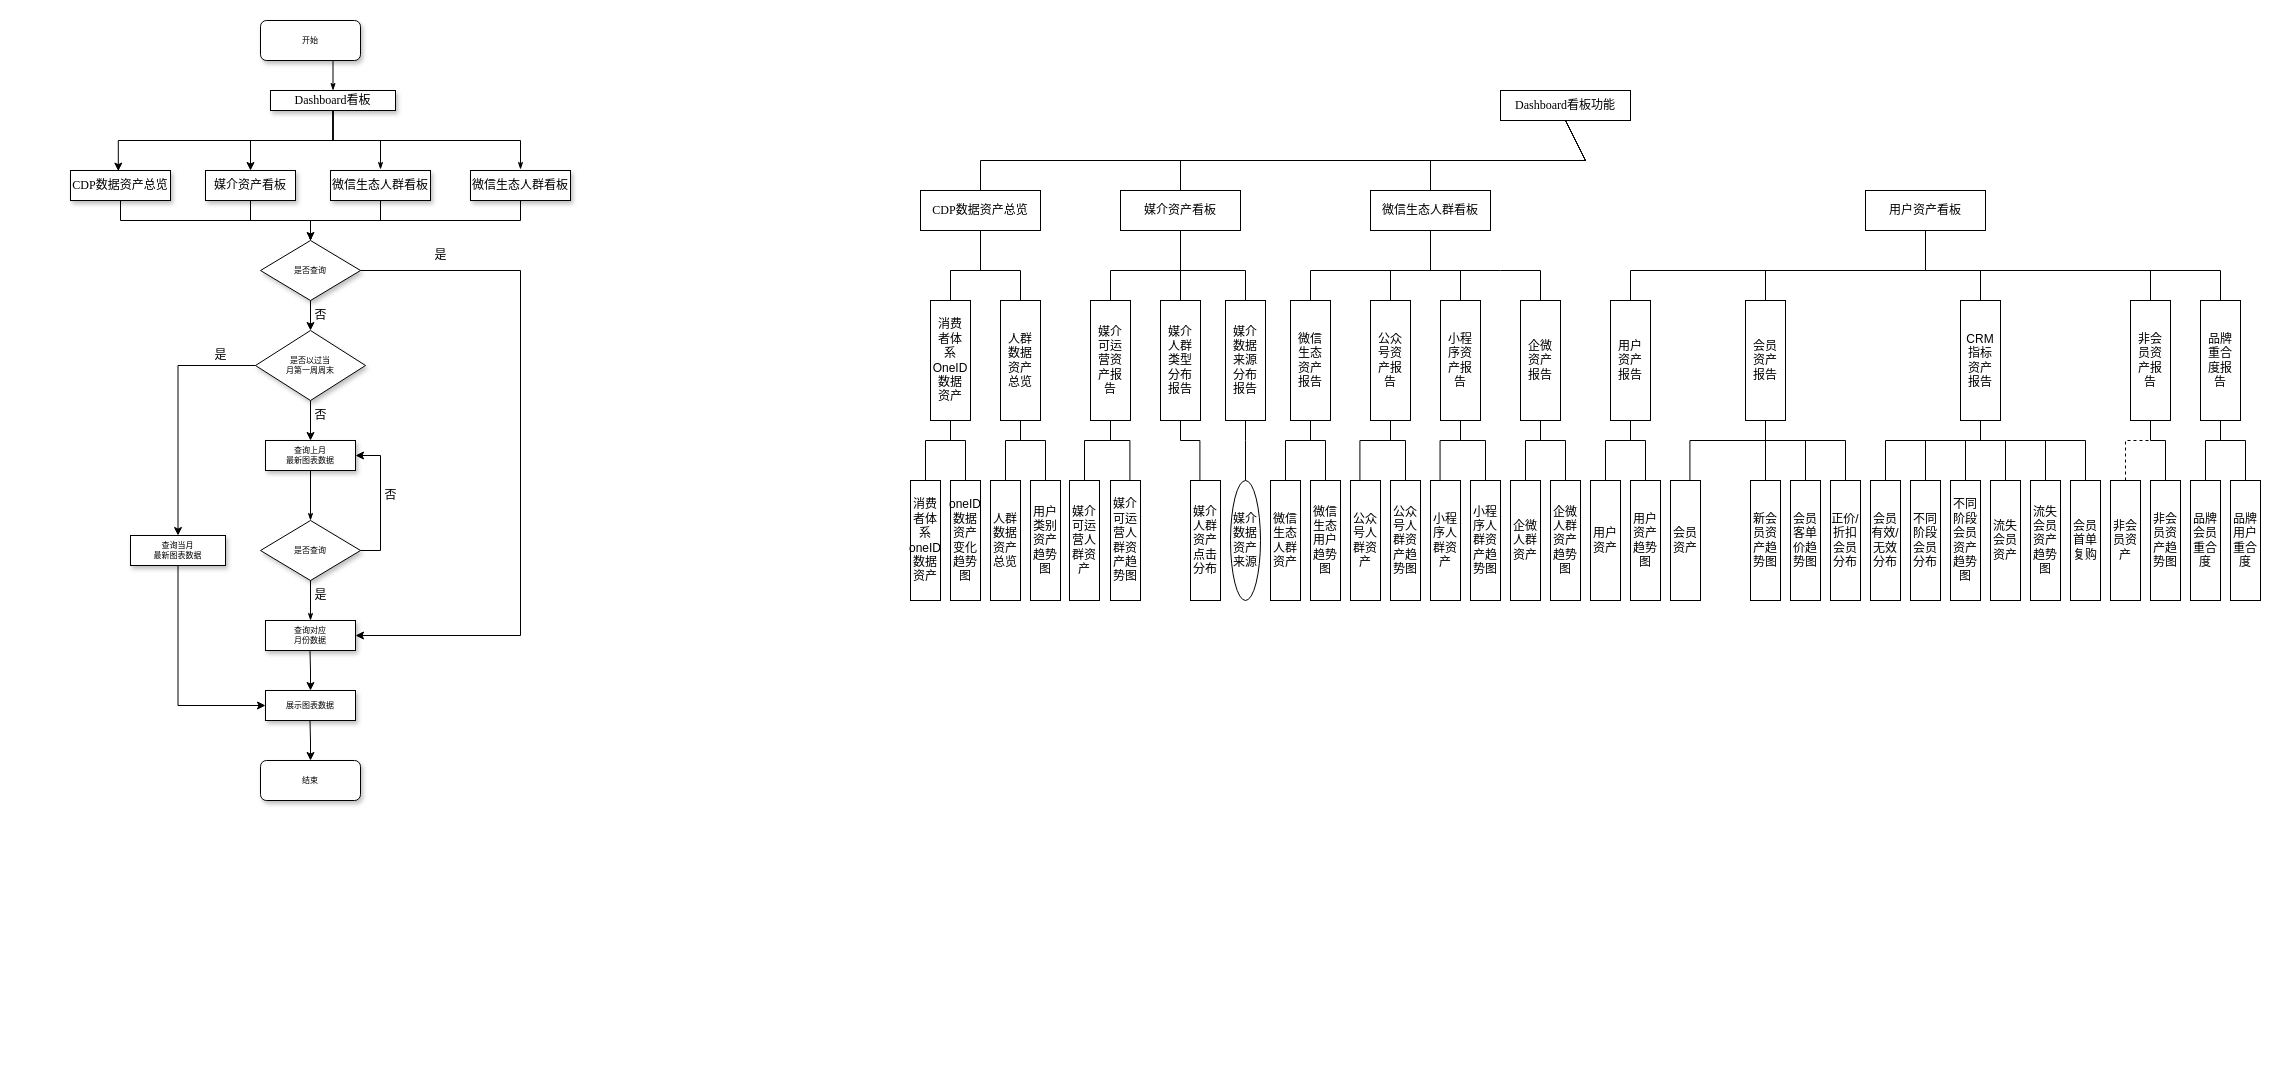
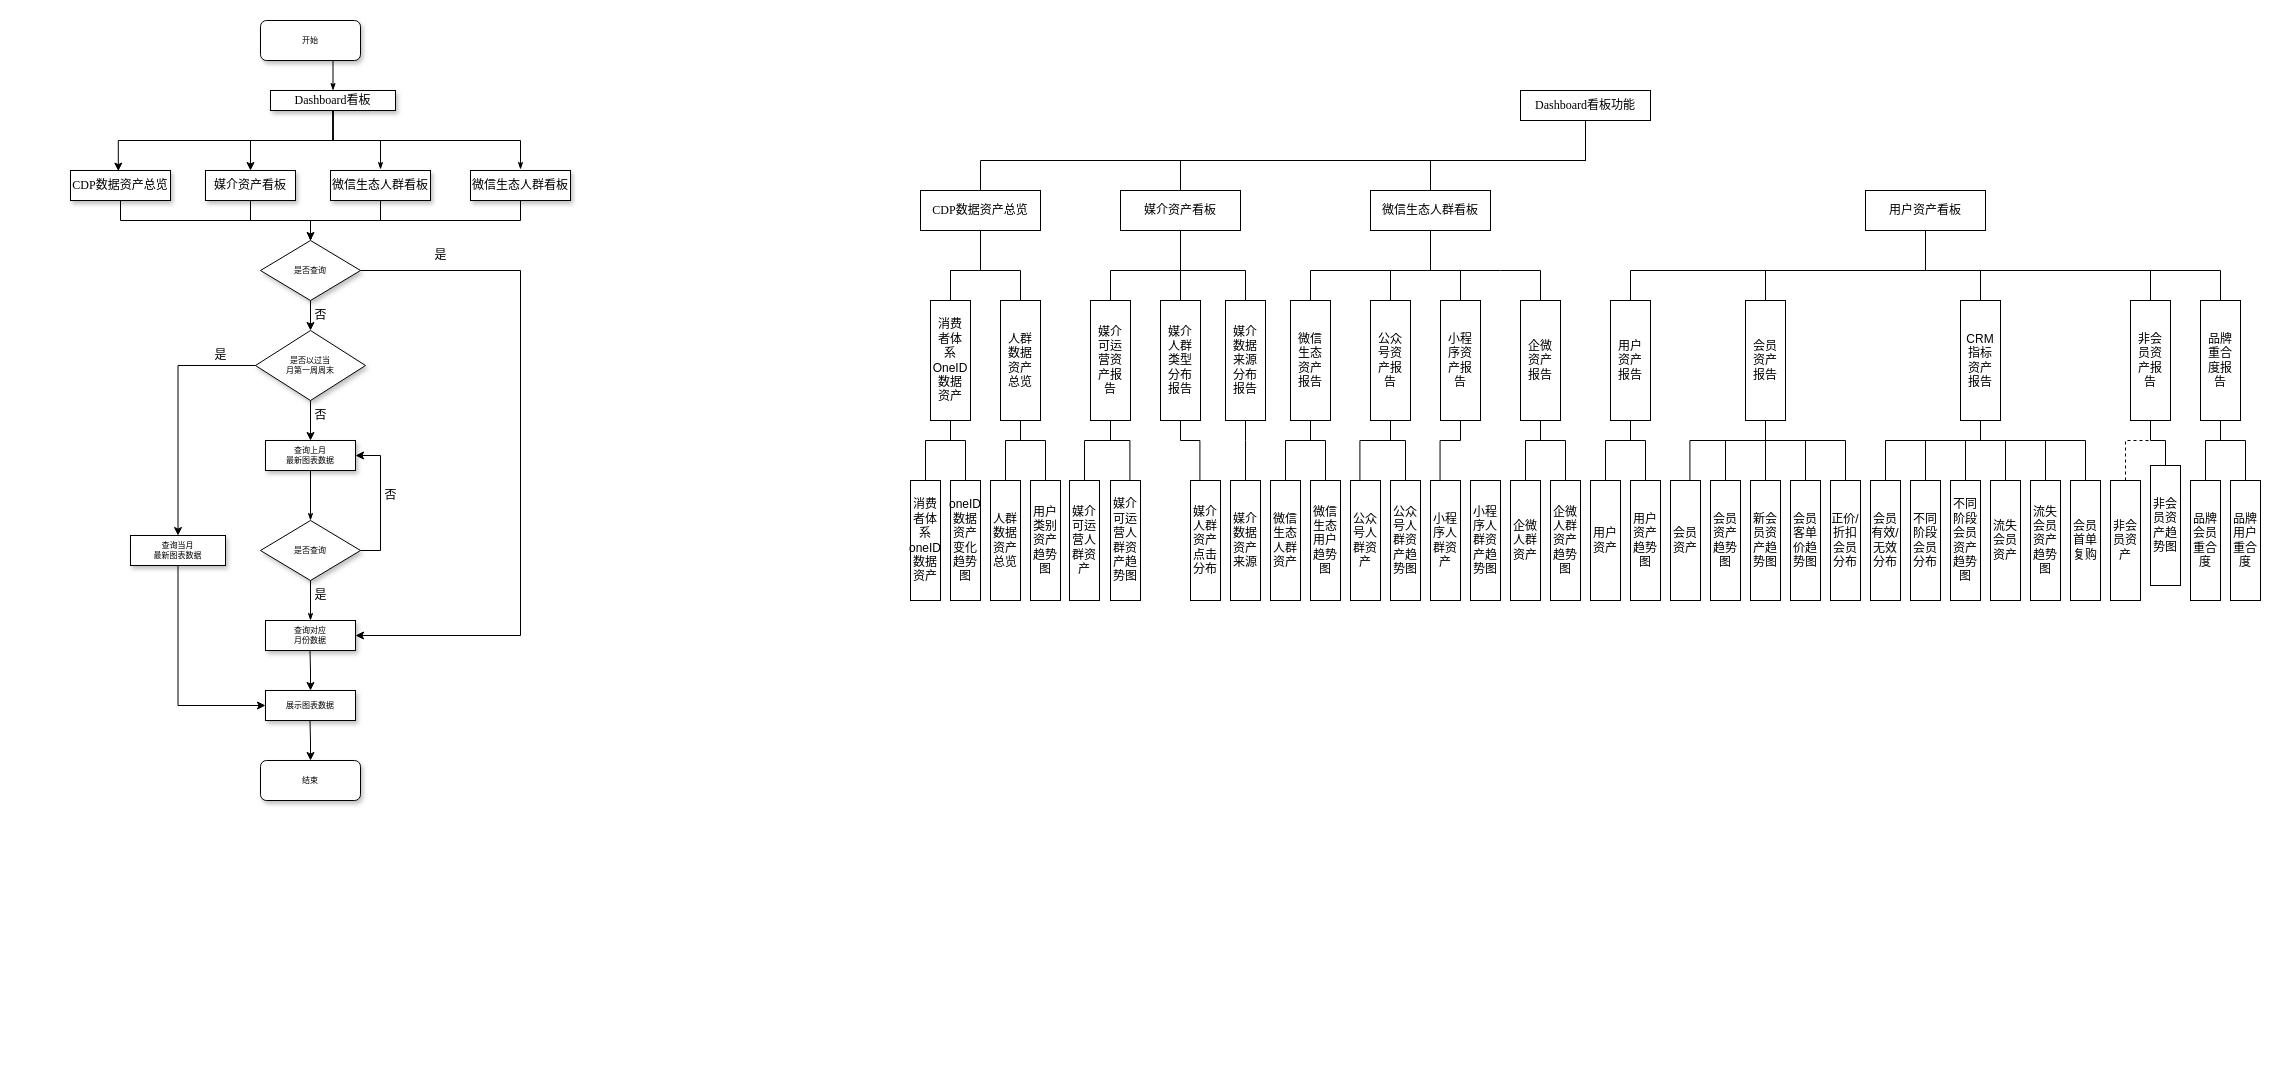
(1566, 106) -> (1586, 106)
(1486, 449) -> none
none -> (1726, 462)
(1246, 541) -> (1246, 541)
none -> (1726, 541)
(2166, 541) -> (2166, 526)
